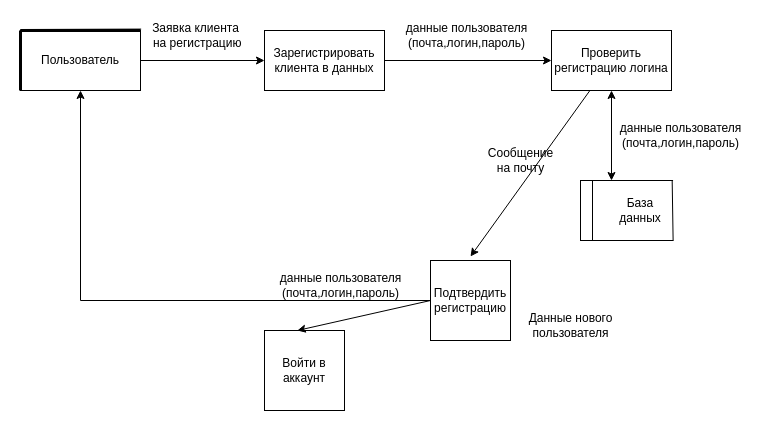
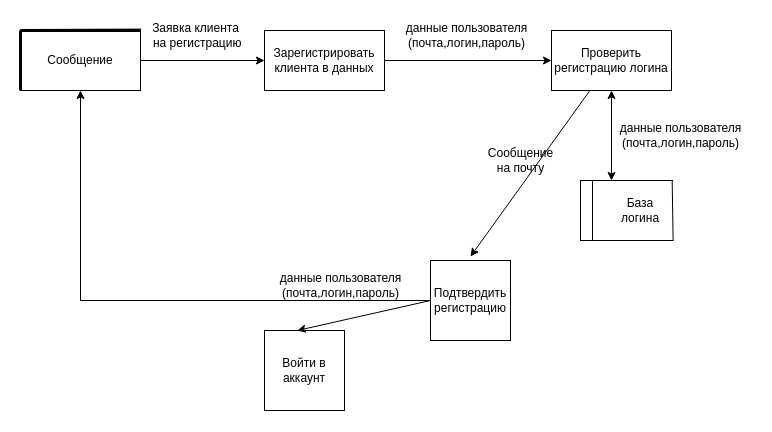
(81, 61) -> (81, 61)
(641, 211) -> (641, 211)
(571, 326) -> none
